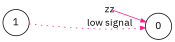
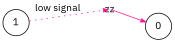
(85, 28) -> (66, 16)
